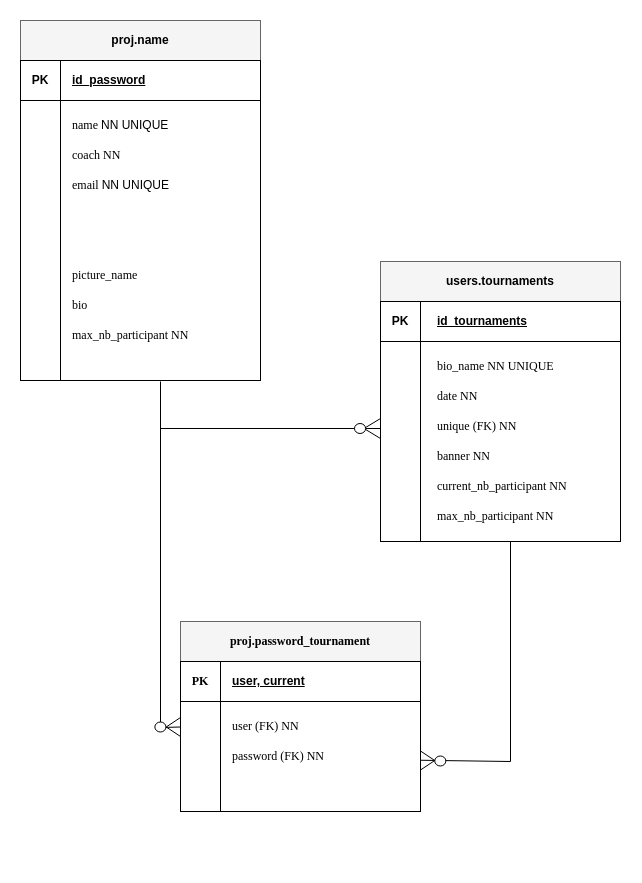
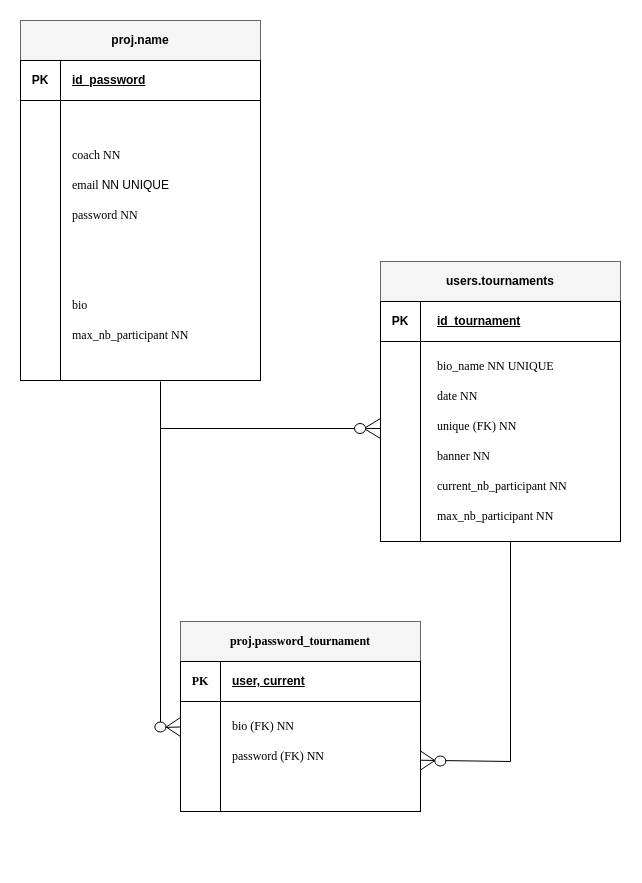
(136, 126) -> none
none -> (121, 216)
(126, 276) -> none
(483, 322) -> (480, 322)
(270, 727) -> (265, 727)
